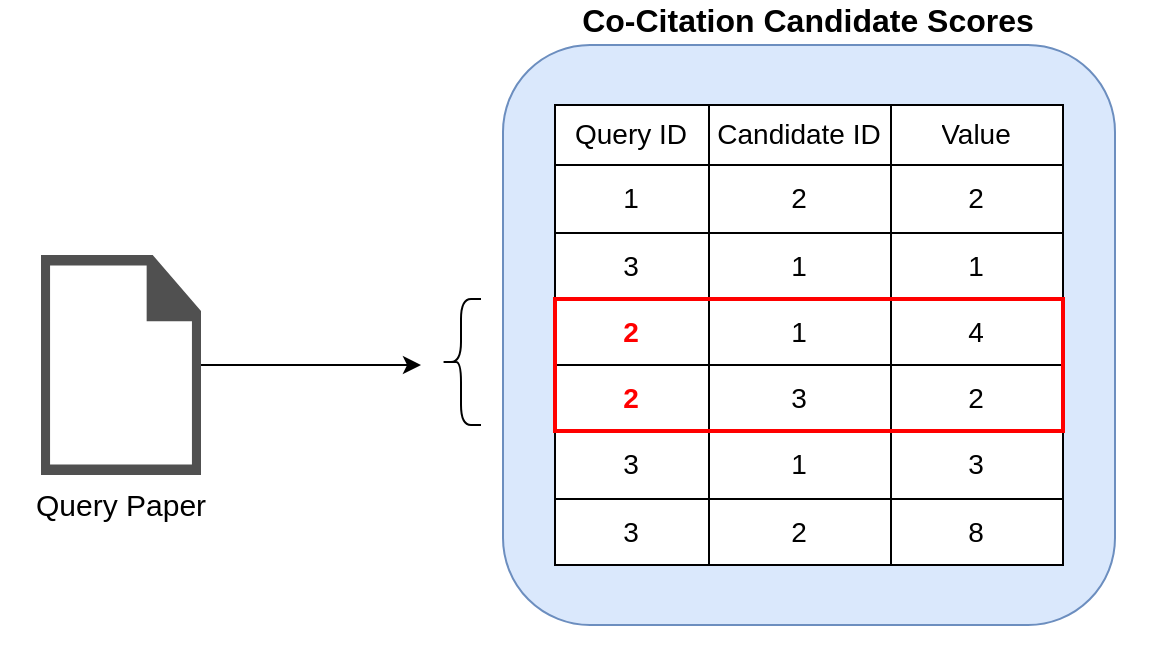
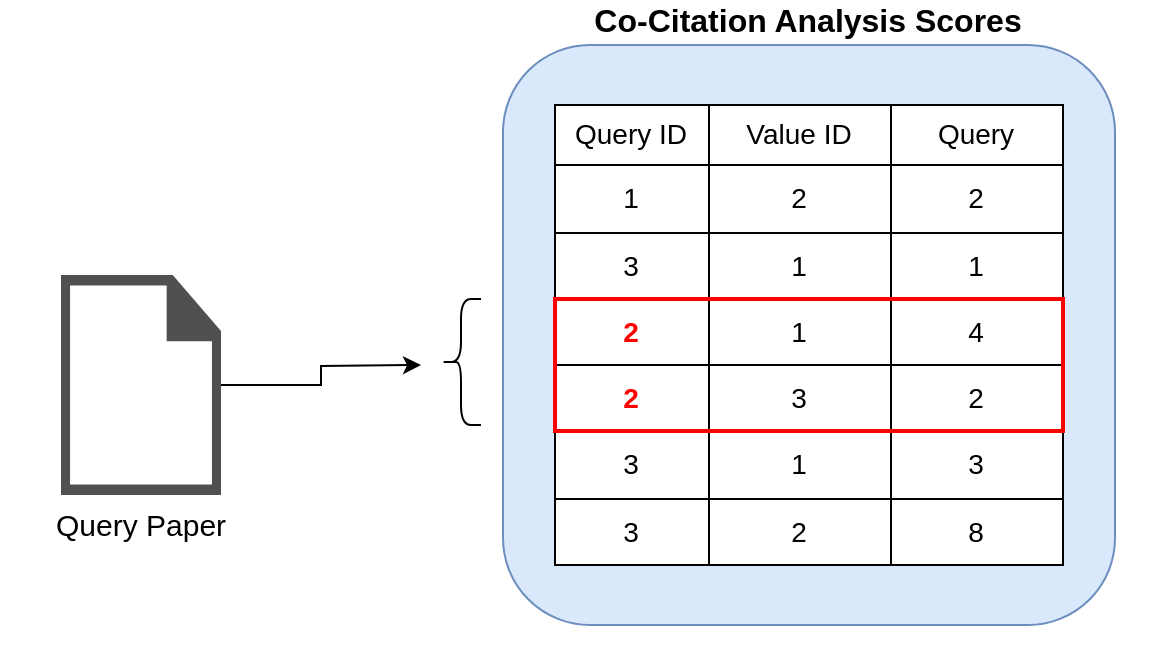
(809, 25) -> (809, 25)
(800, 135) -> (800, 135)
(977, 135) -> (977, 135)
(121, 365) -> (141, 385)
